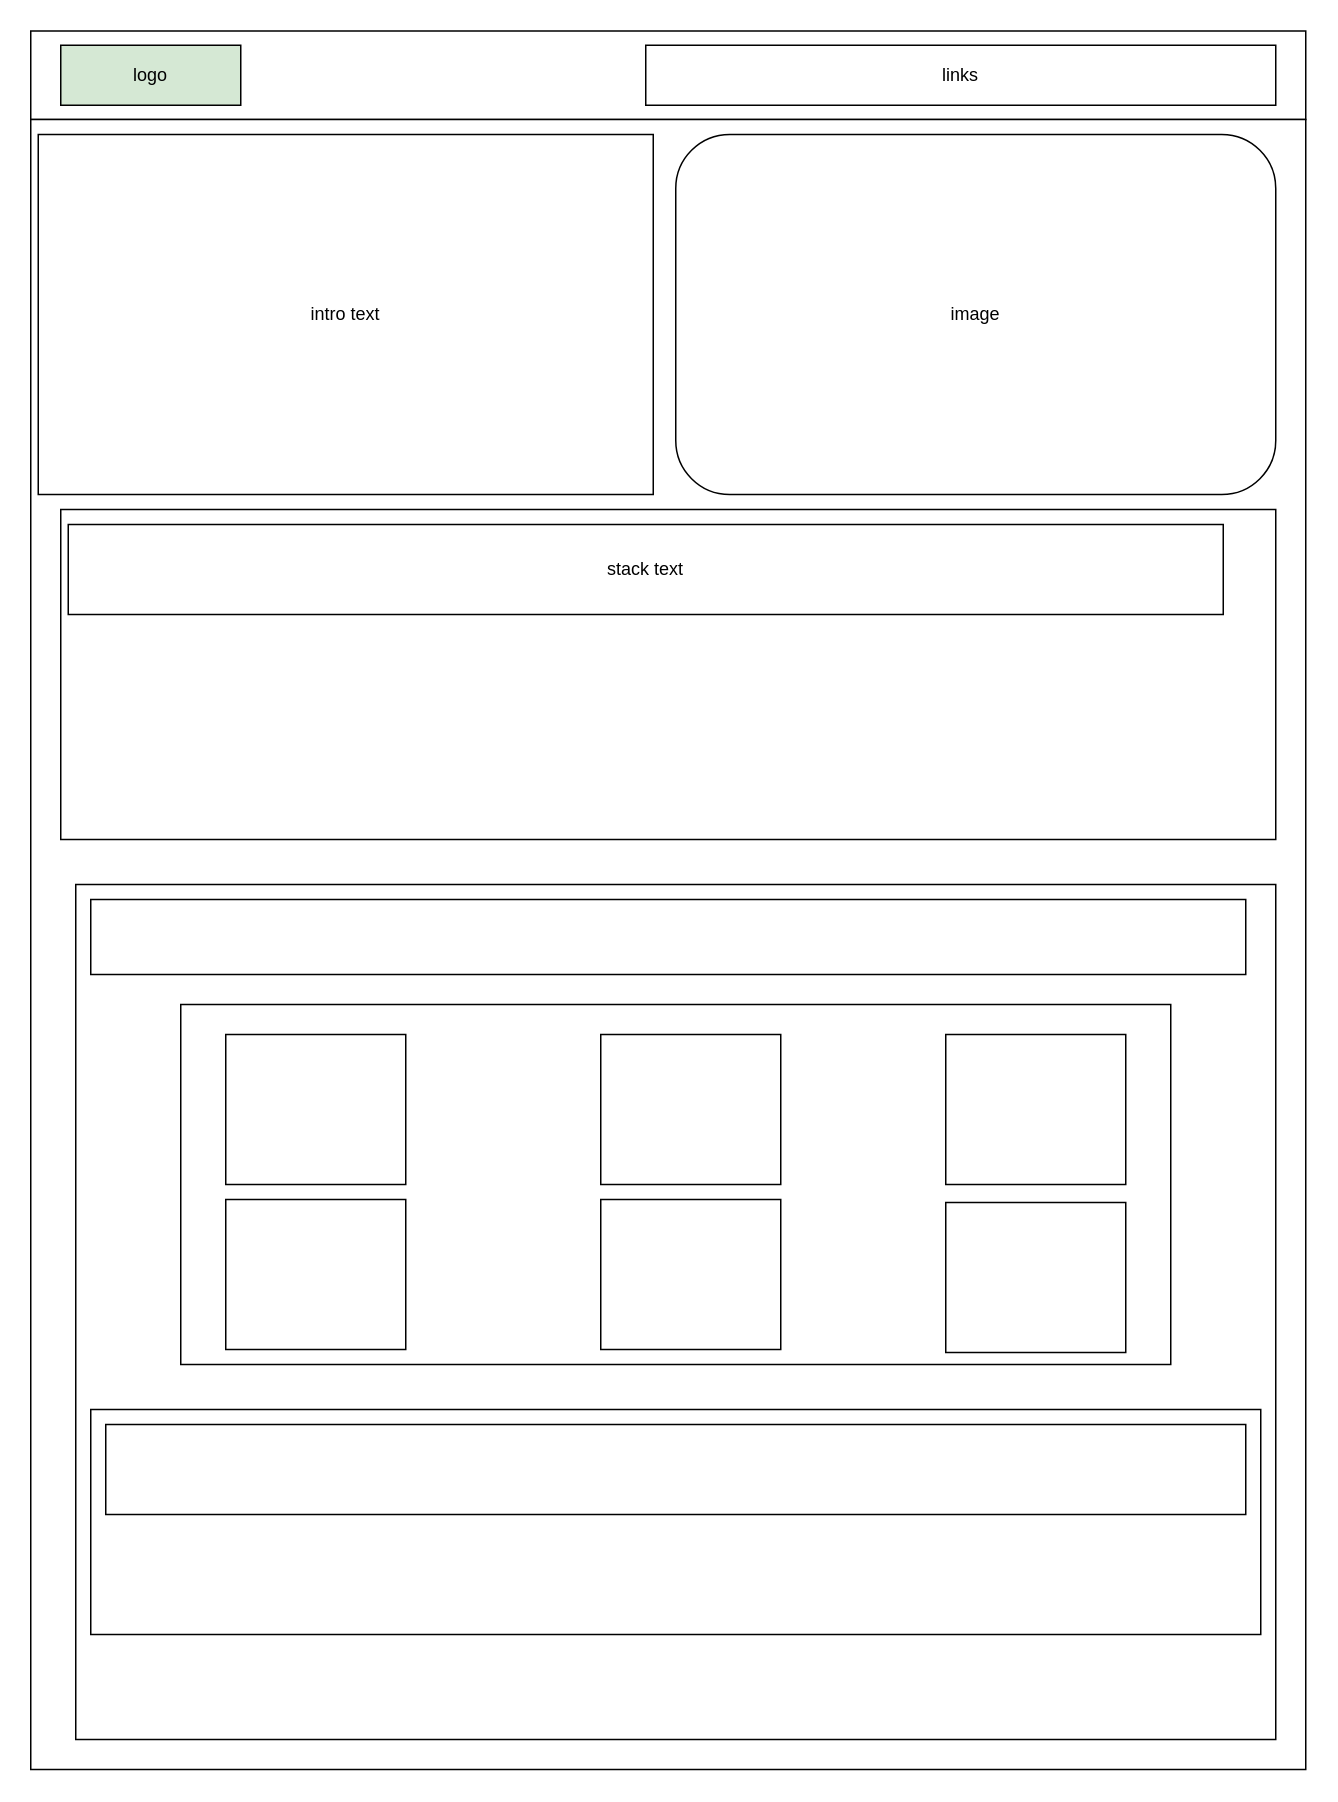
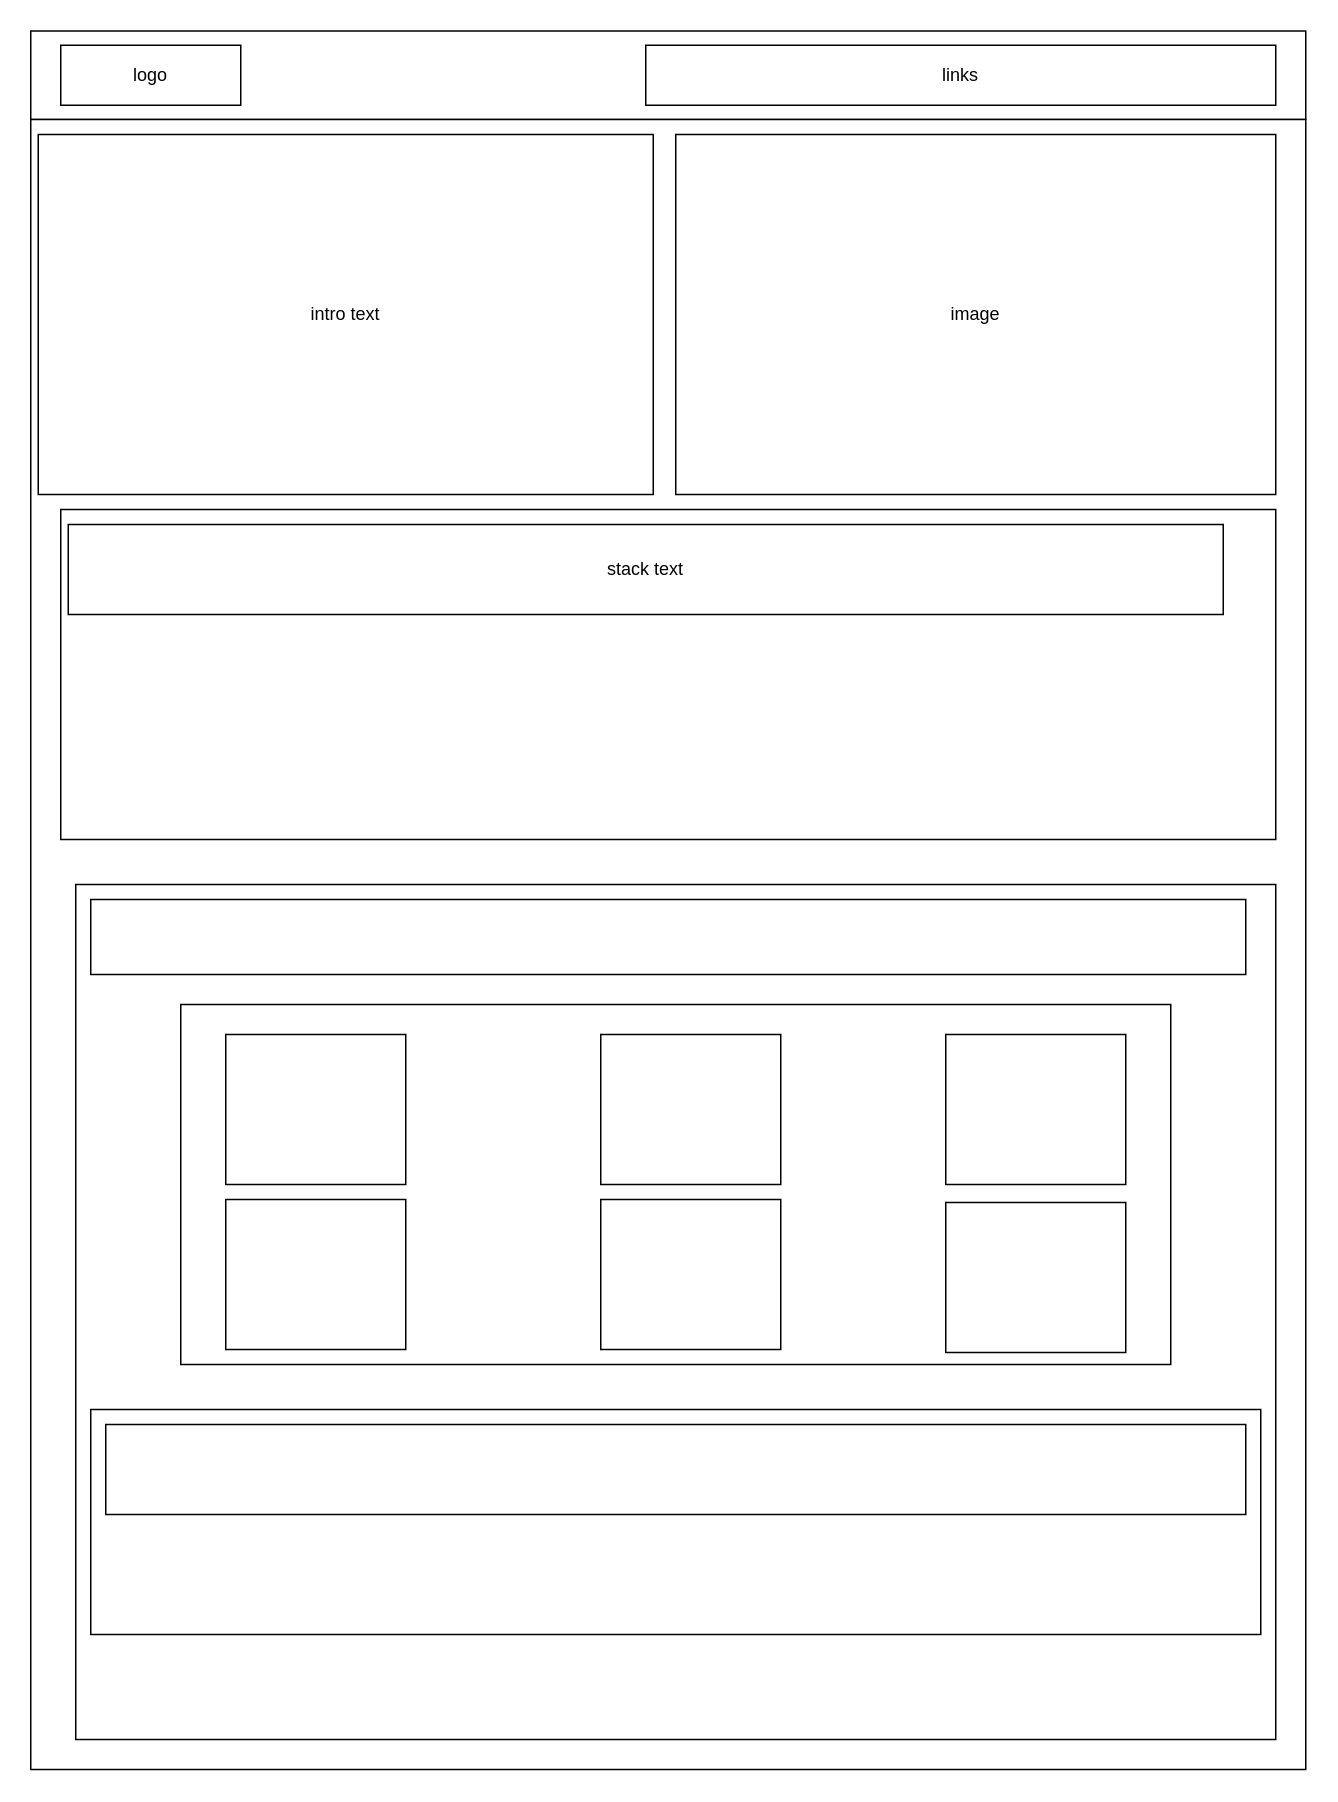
(151, 75) -> (151, 75)
(976, 314) -> (976, 314)
